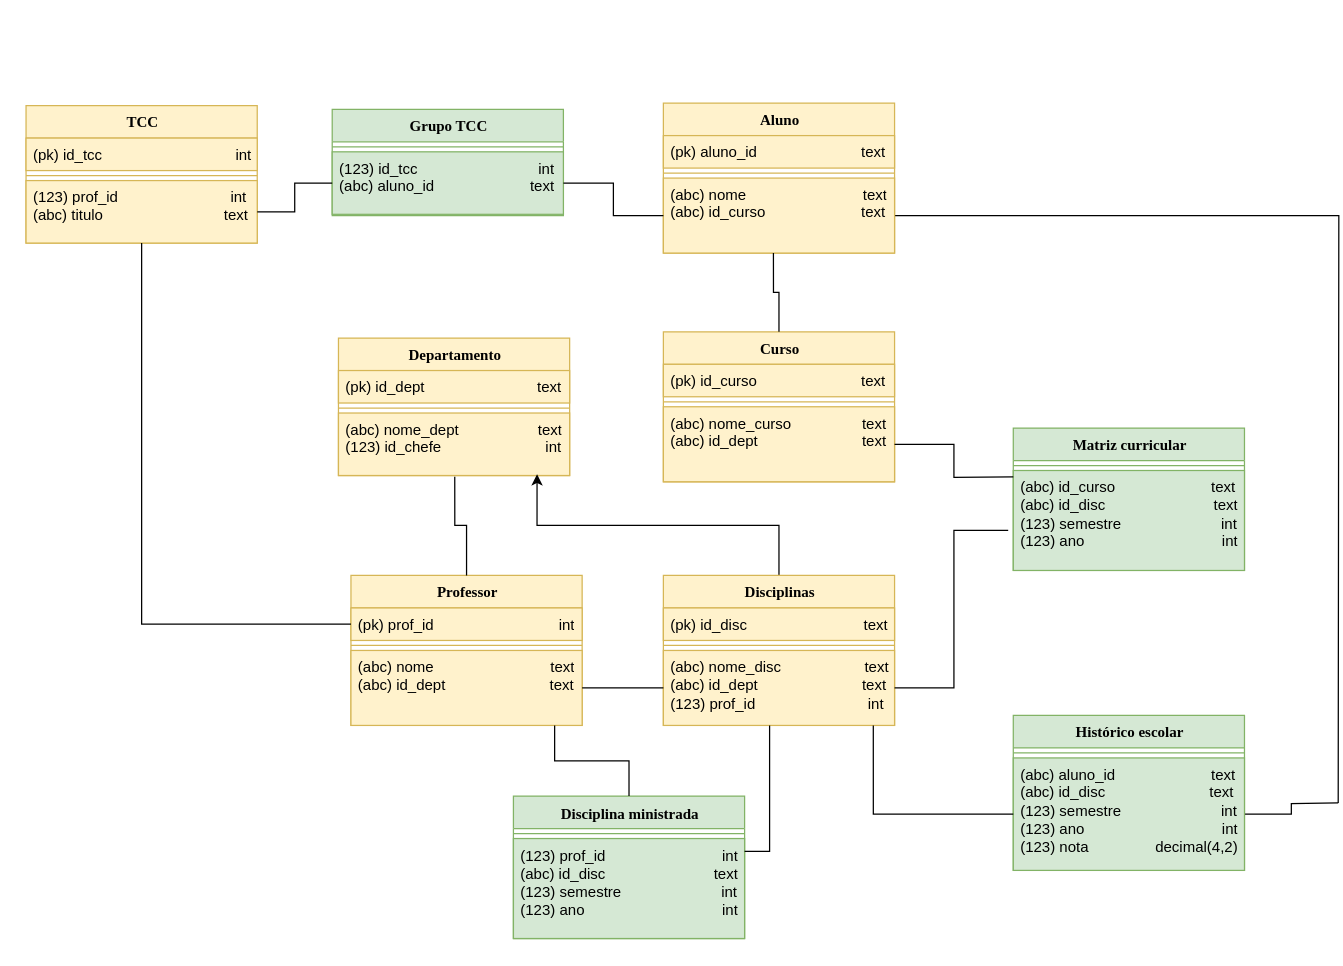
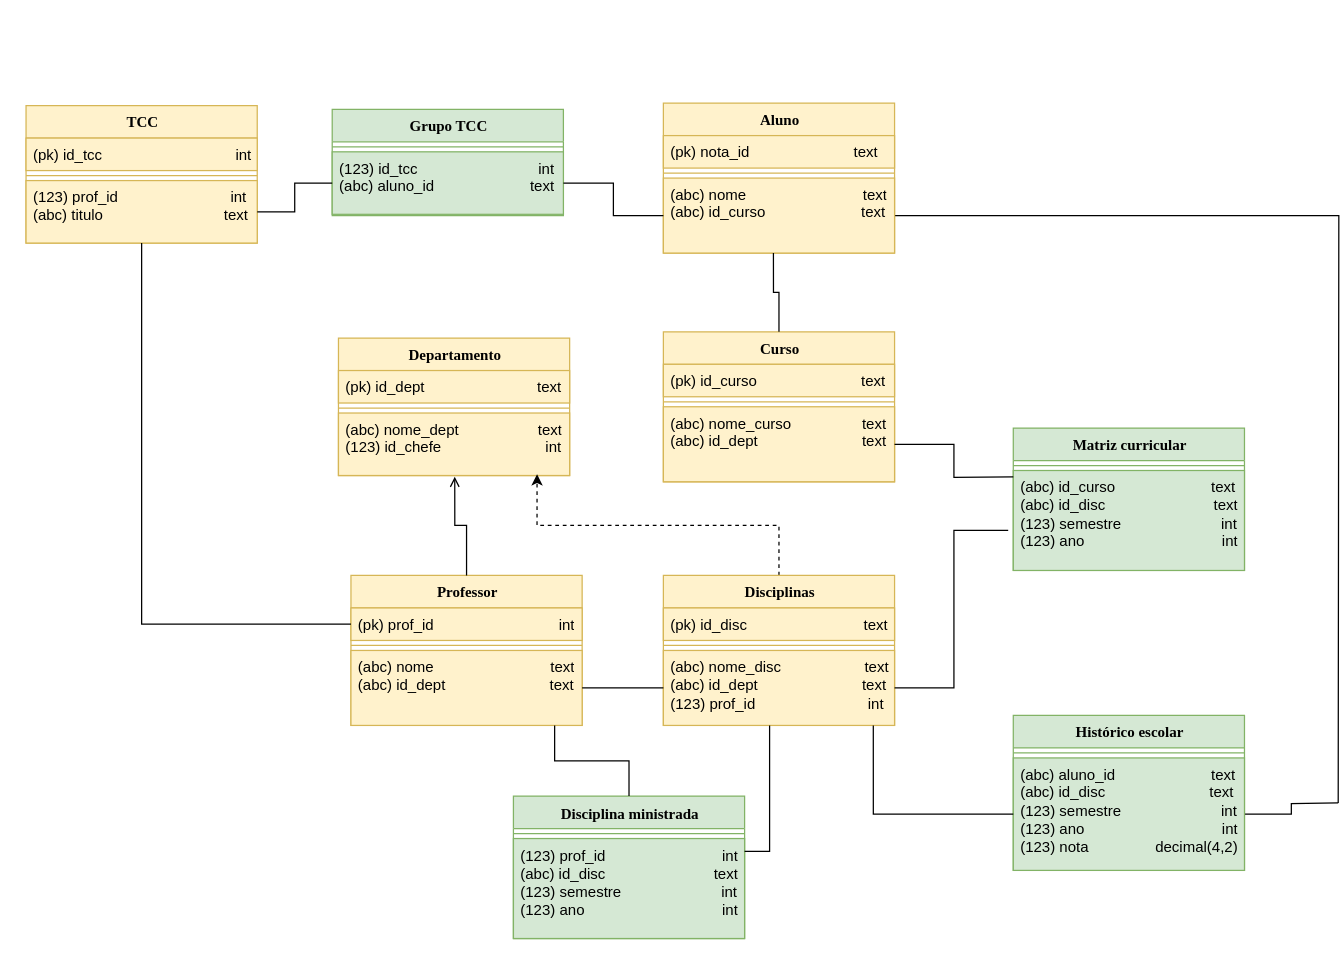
(780, 162) -> (780, 162)
(454, 481) -> (454, 483)
(662, 526) -> (662, 526)
